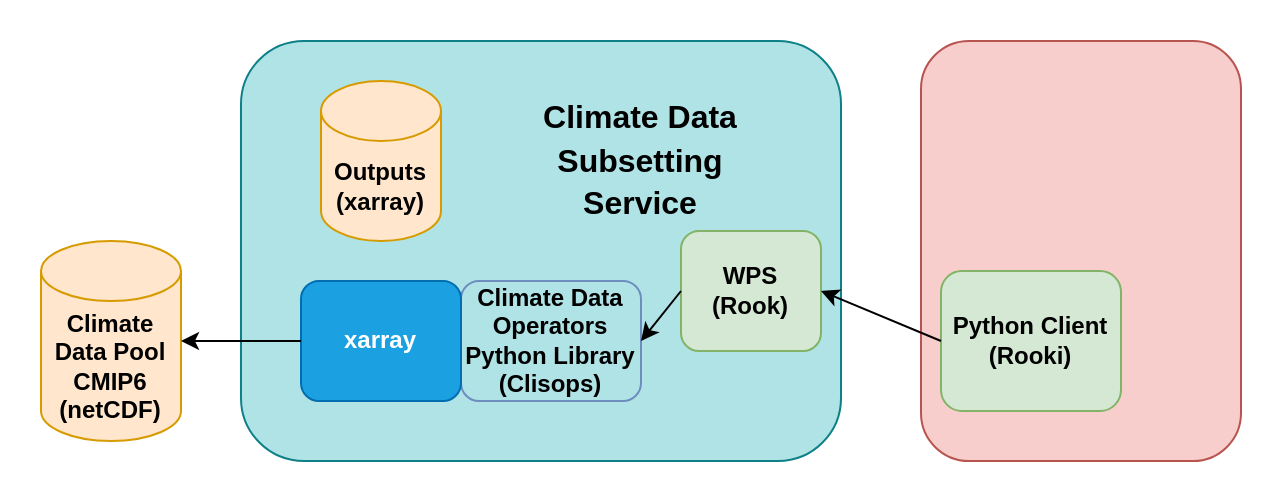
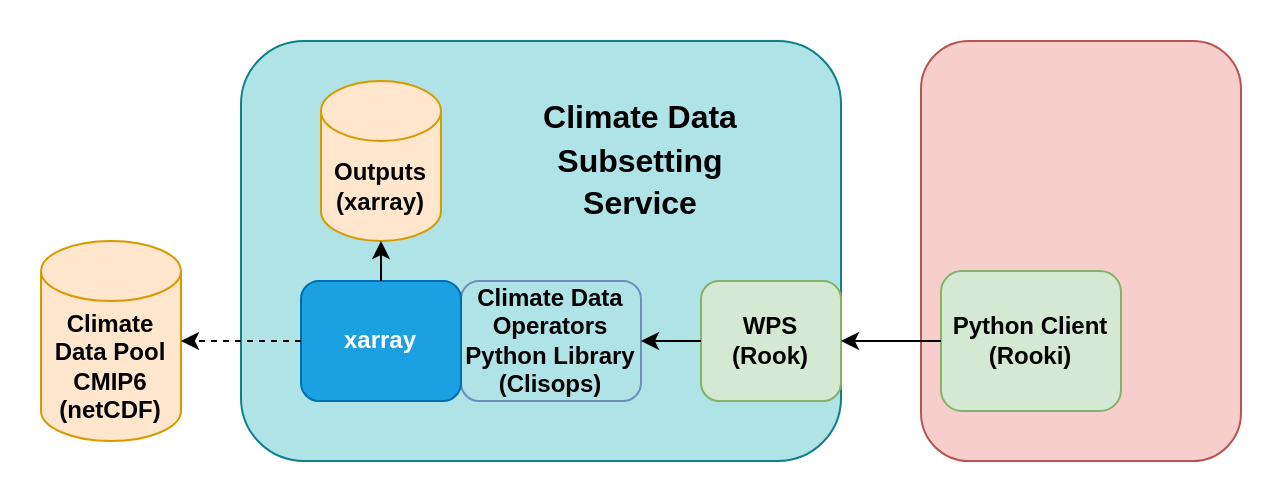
none -> (381, 268)
(751, 291) -> (771, 341)
(245, 341) -> (245, 341)
